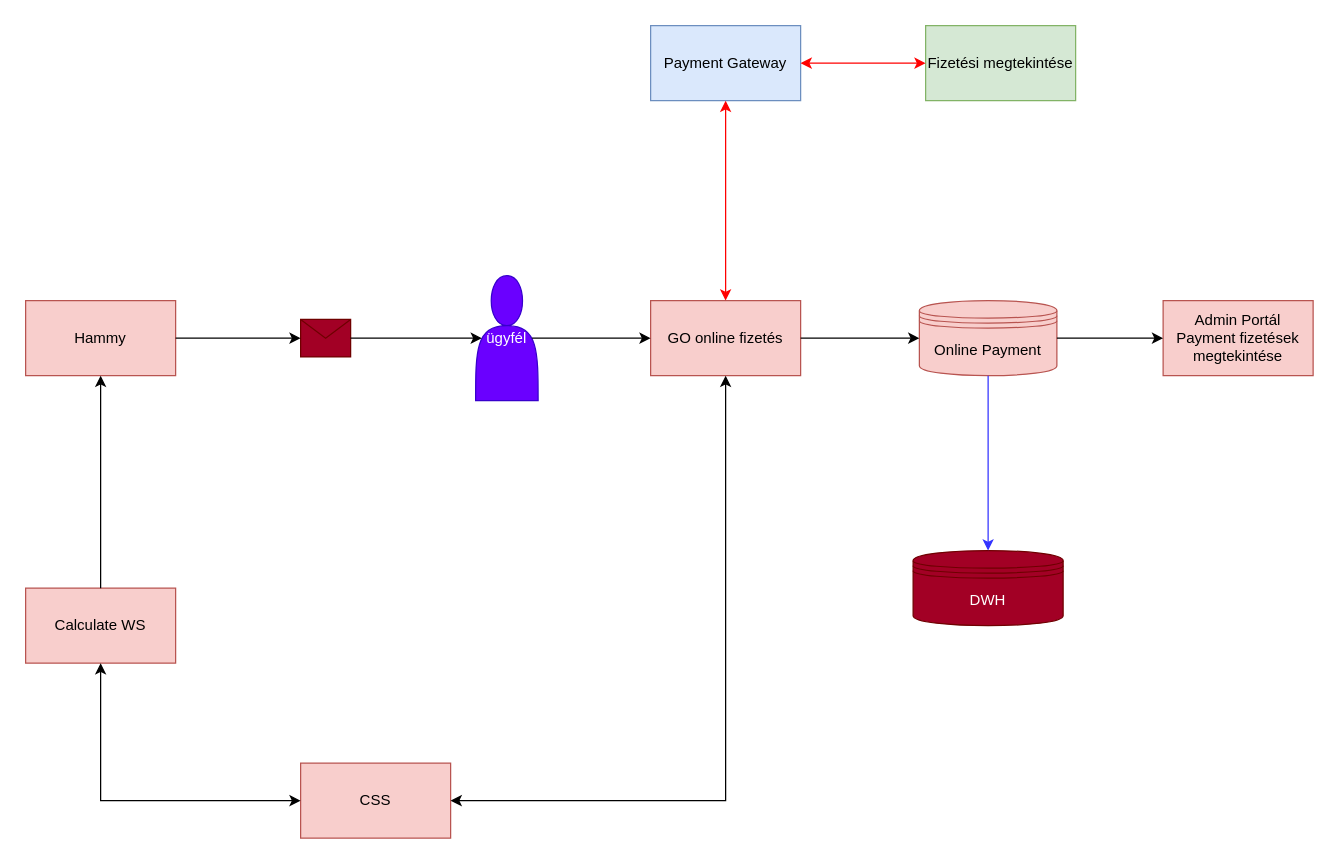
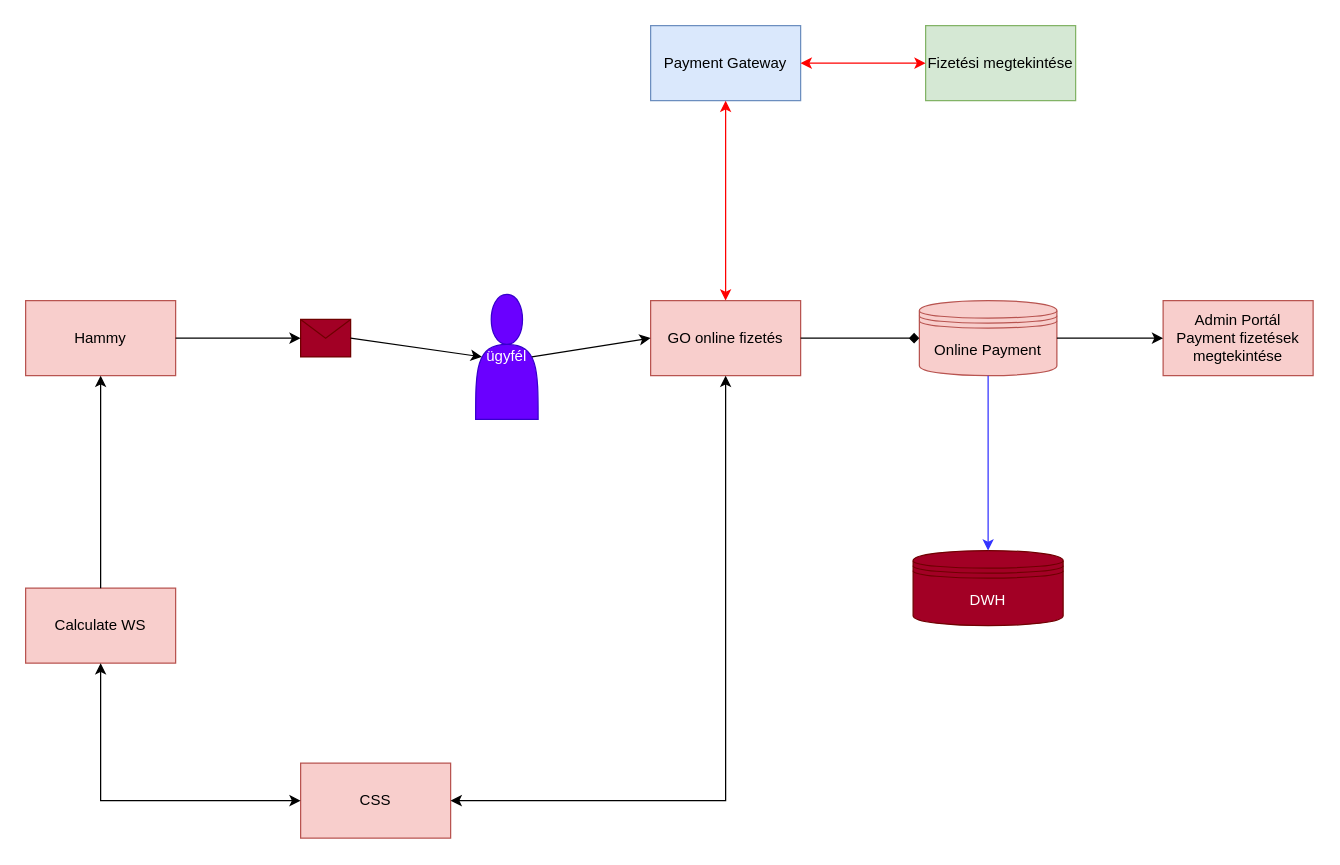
(507, 338) -> (507, 357)
(909, 338) -> (908, 338)
